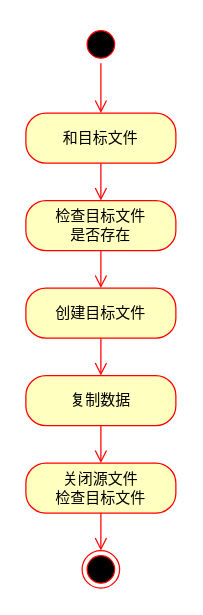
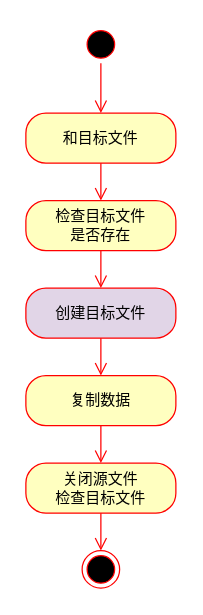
(101, 313) -> (101, 313)
